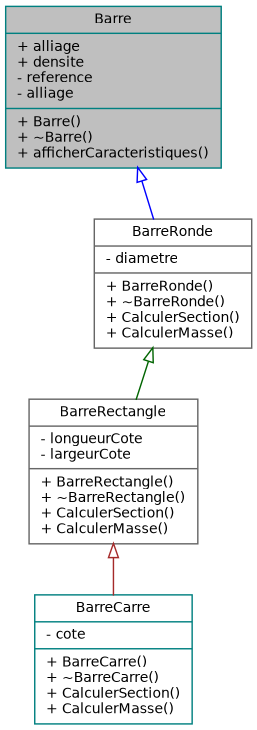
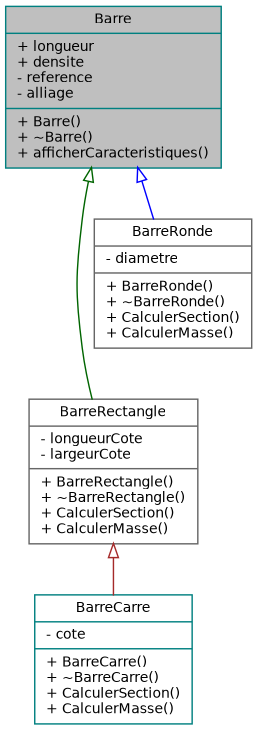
(49, 47) -> (56, 47)
(142, 381) -> (77, 291)
